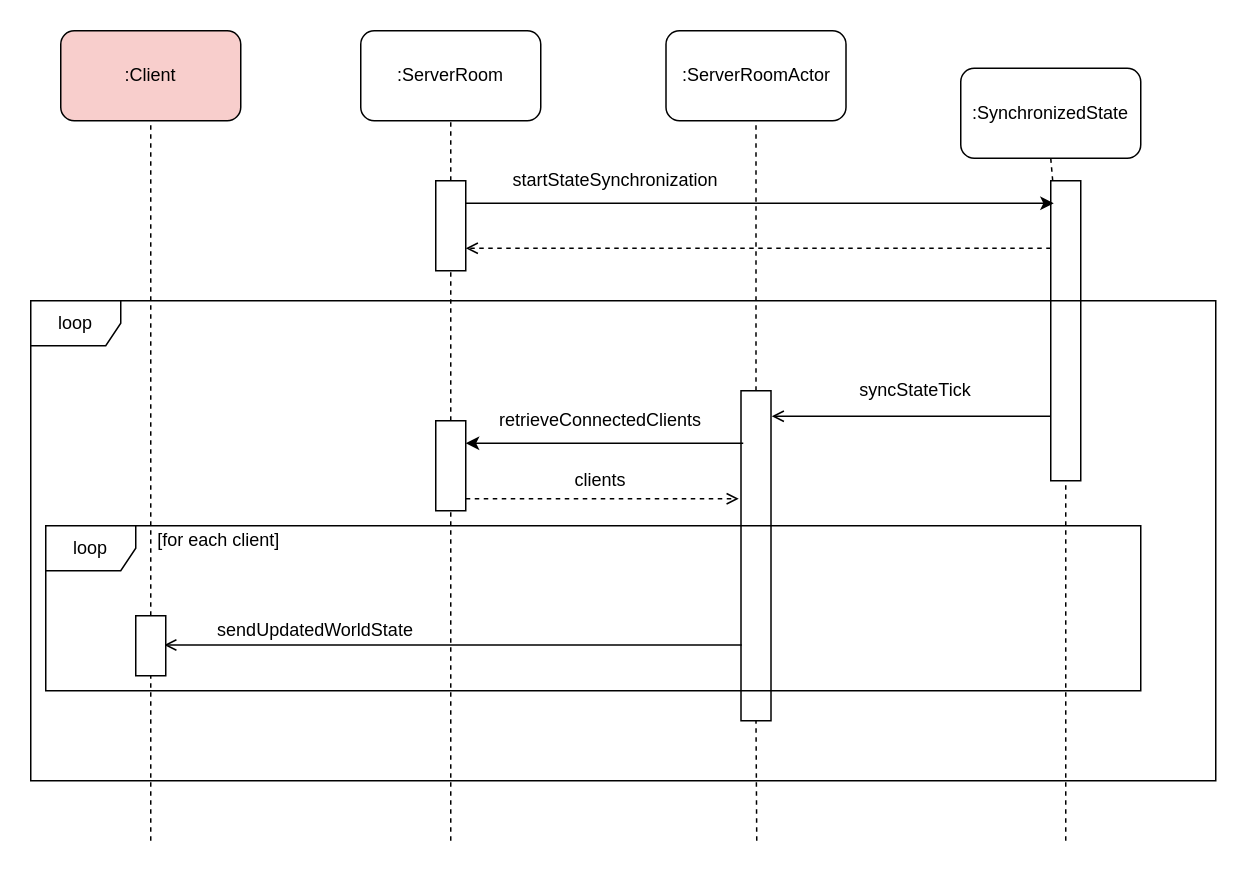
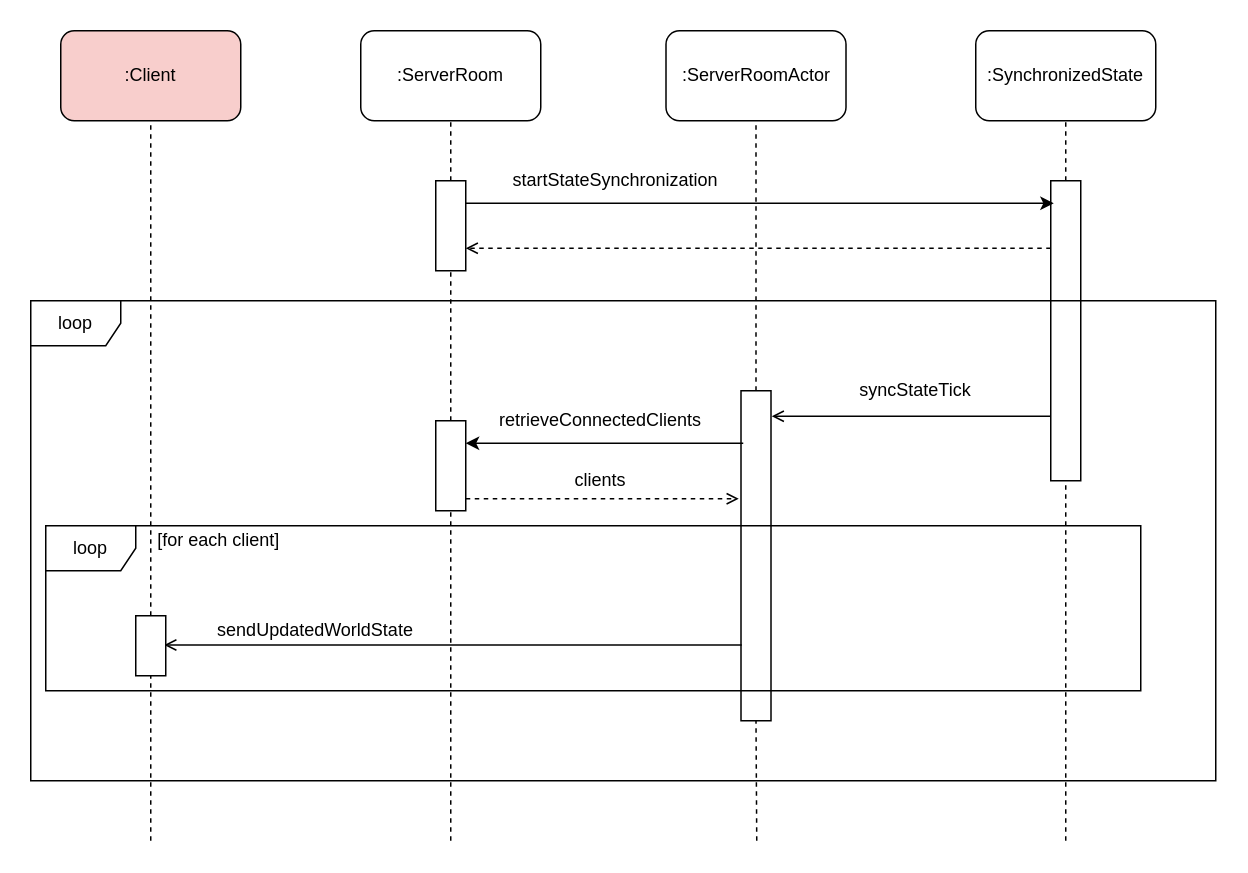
(1051, 113) -> (1066, 76)
